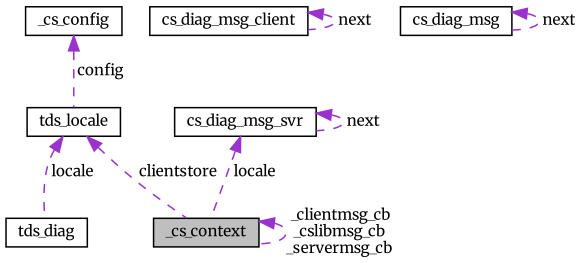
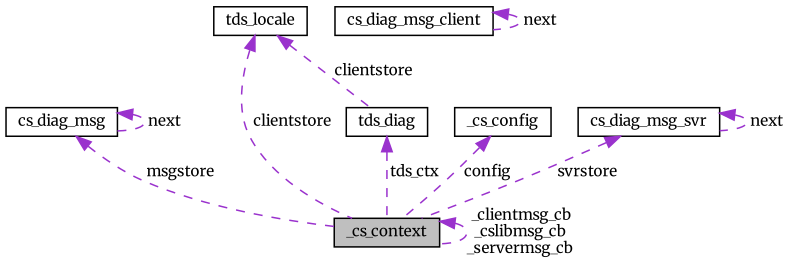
(74, 79) -> (442, 184)
(72, 172) -> (373, 72)
(254, 172) -> (586, 172)
none -> (387, 185)
none -> (205, 202)
